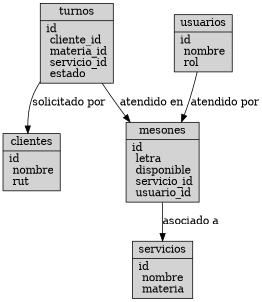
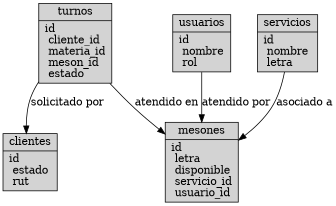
(77, 63) -> (72, 63)
(32, 171) -> (29, 171)
(163, 218) -> (271, 108)
(161, 289) -> (278, 63)
